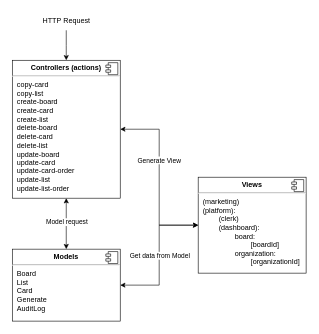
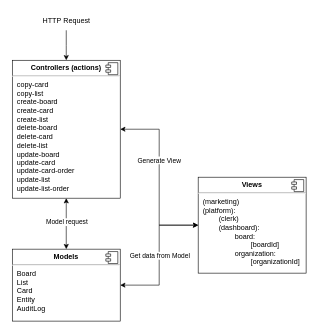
(28, 249) -> (27, 249)
